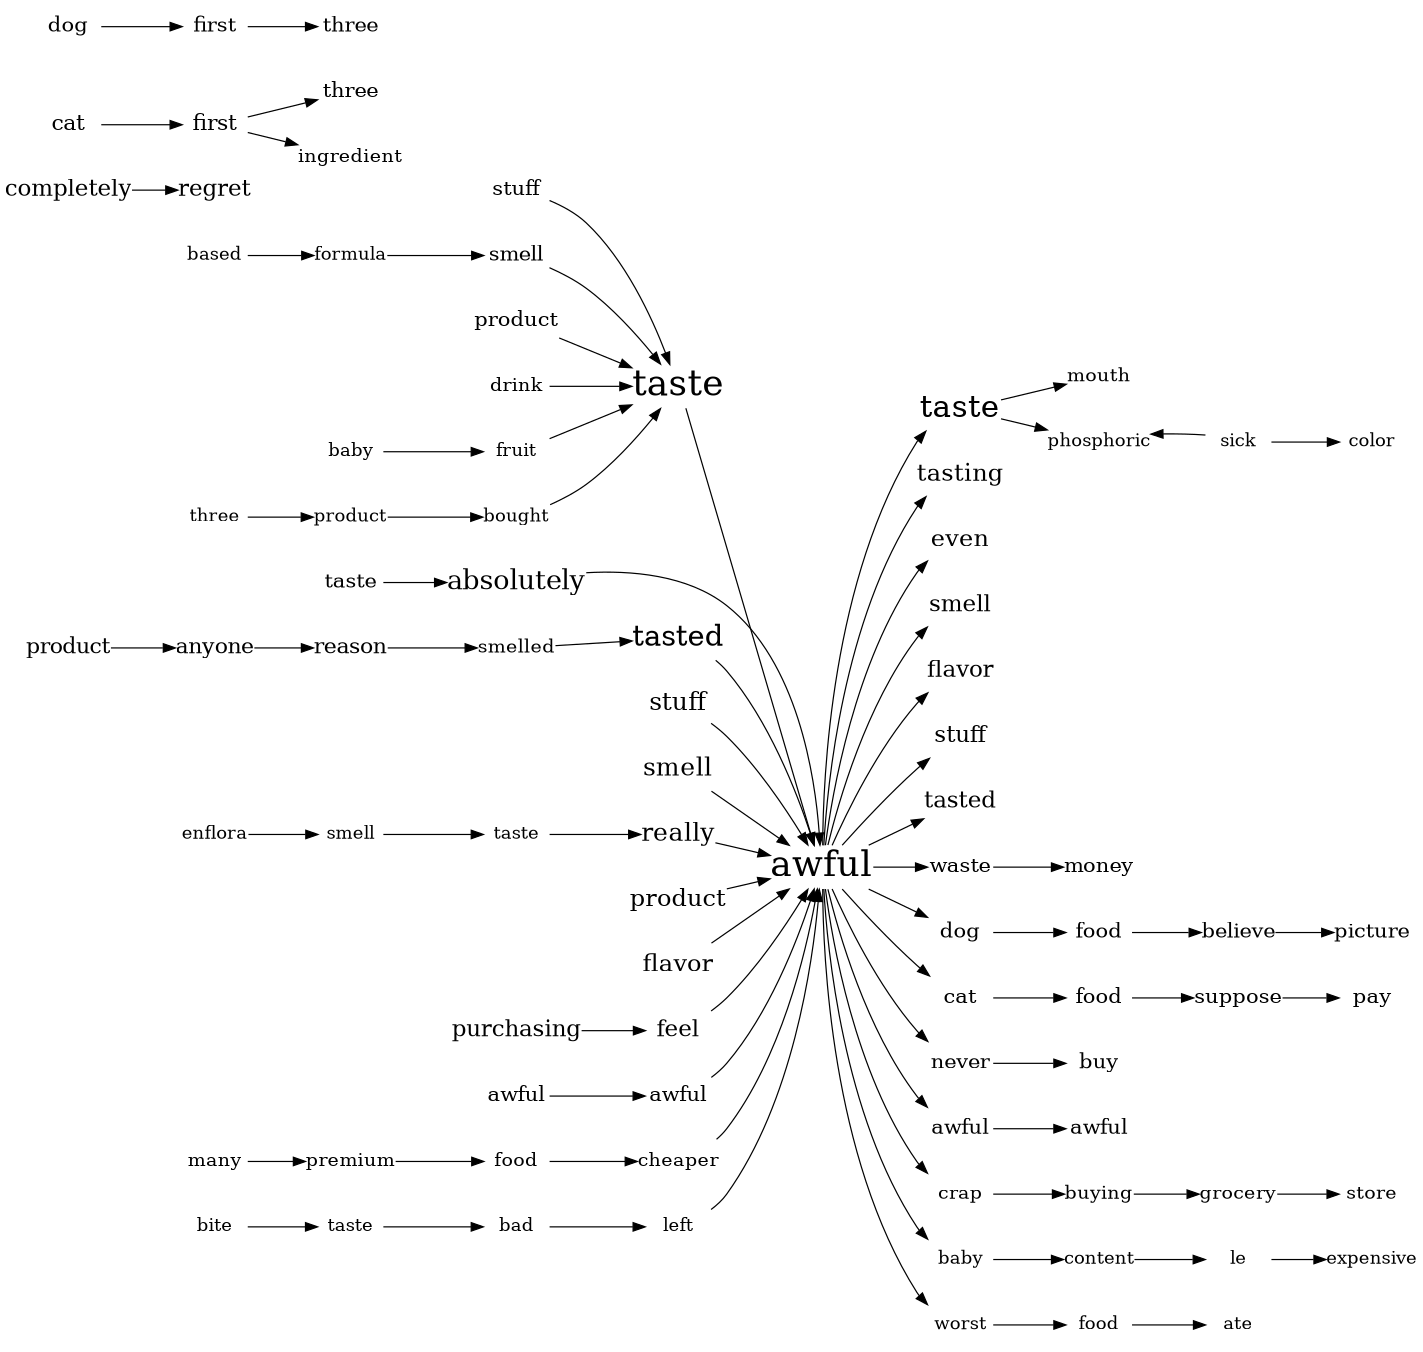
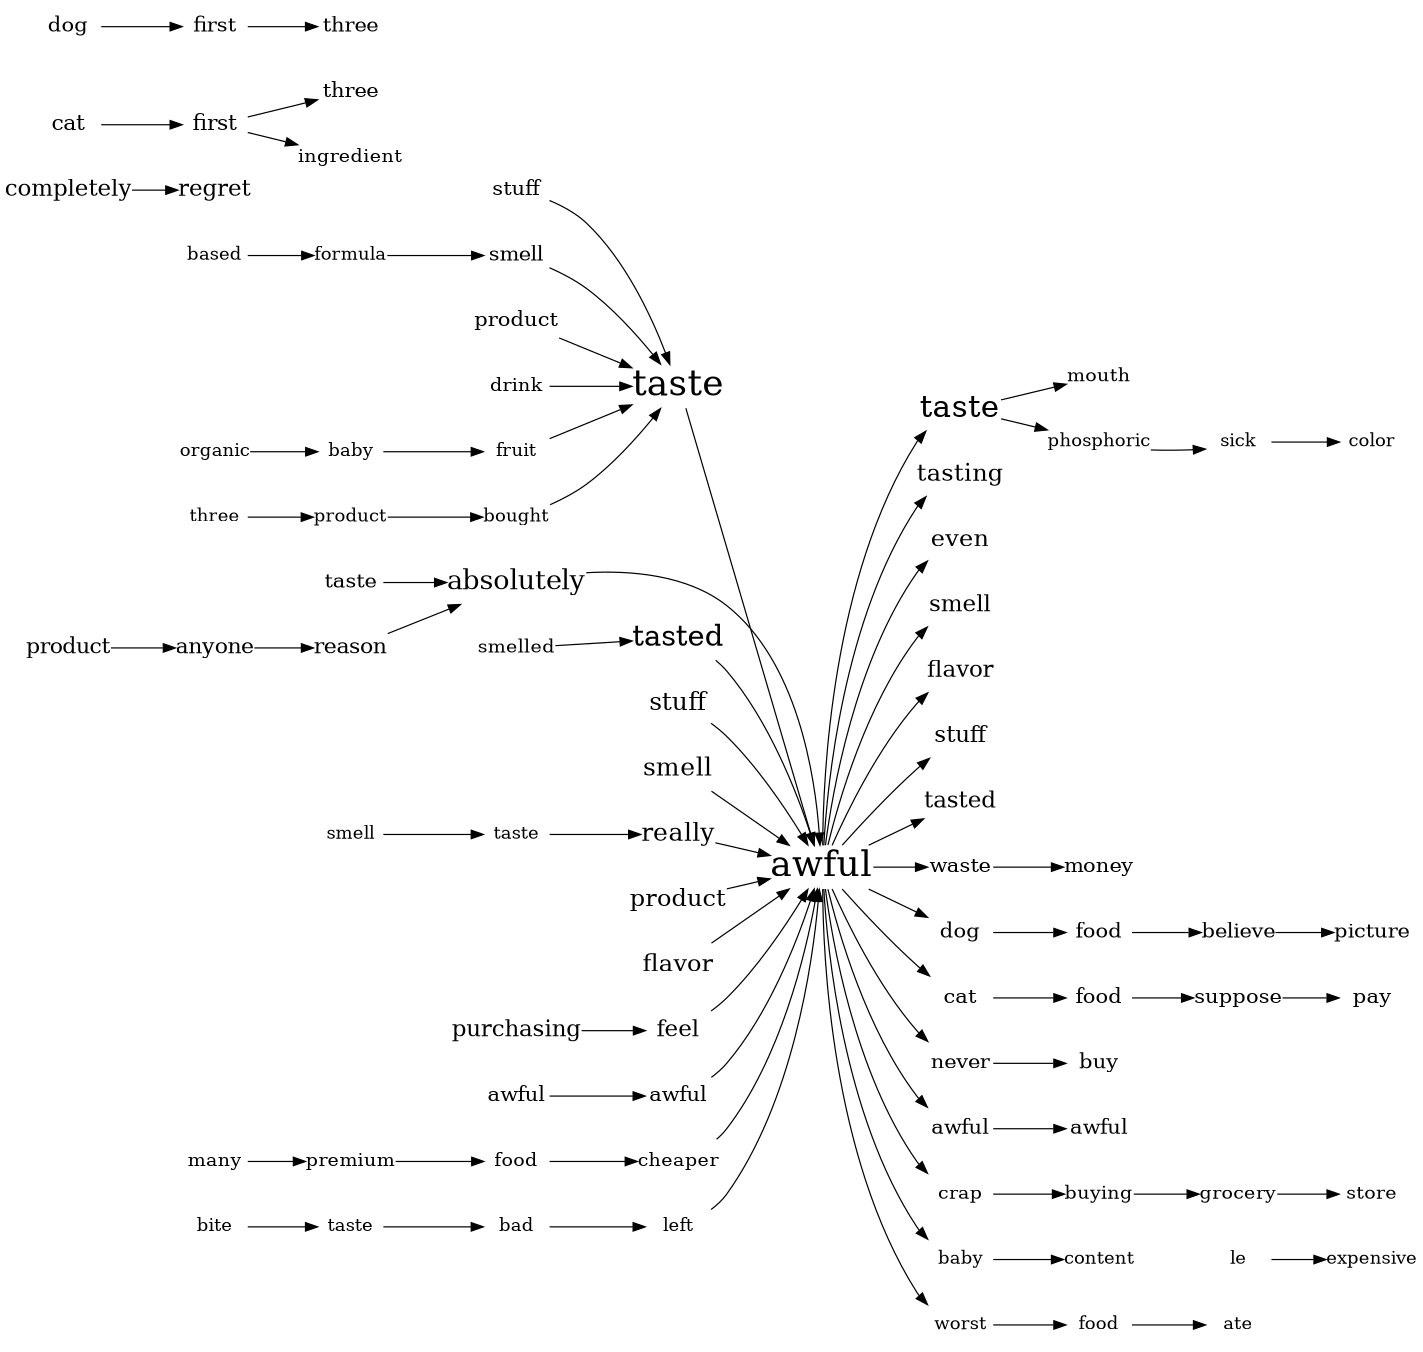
(1184, 434) -> (1172, 450)
none -> (215, 452)
(426, 648) -> (418, 621)
(215, 834) -> none
(1164, 1260) -> none
